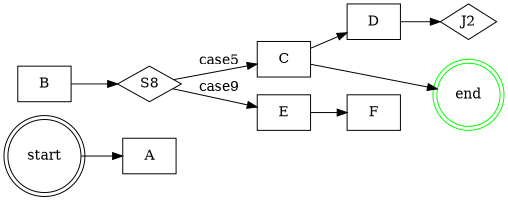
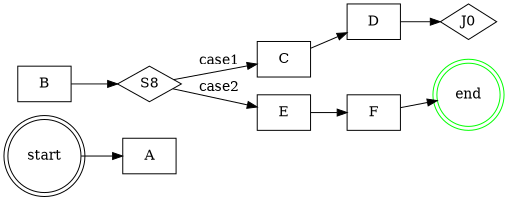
(468, 22) -> (468, 22)
(219, 61) -> (219, 61)
(369, 76) -> (414, 105)
(219, 87) -> (219, 87)
